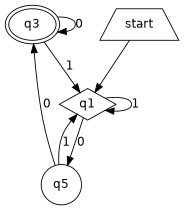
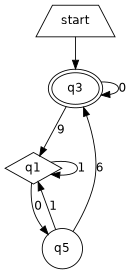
(115, 63) -> (76, 48)
(70, 66) -> (61, 130)
(47, 104) -> (100, 168)
